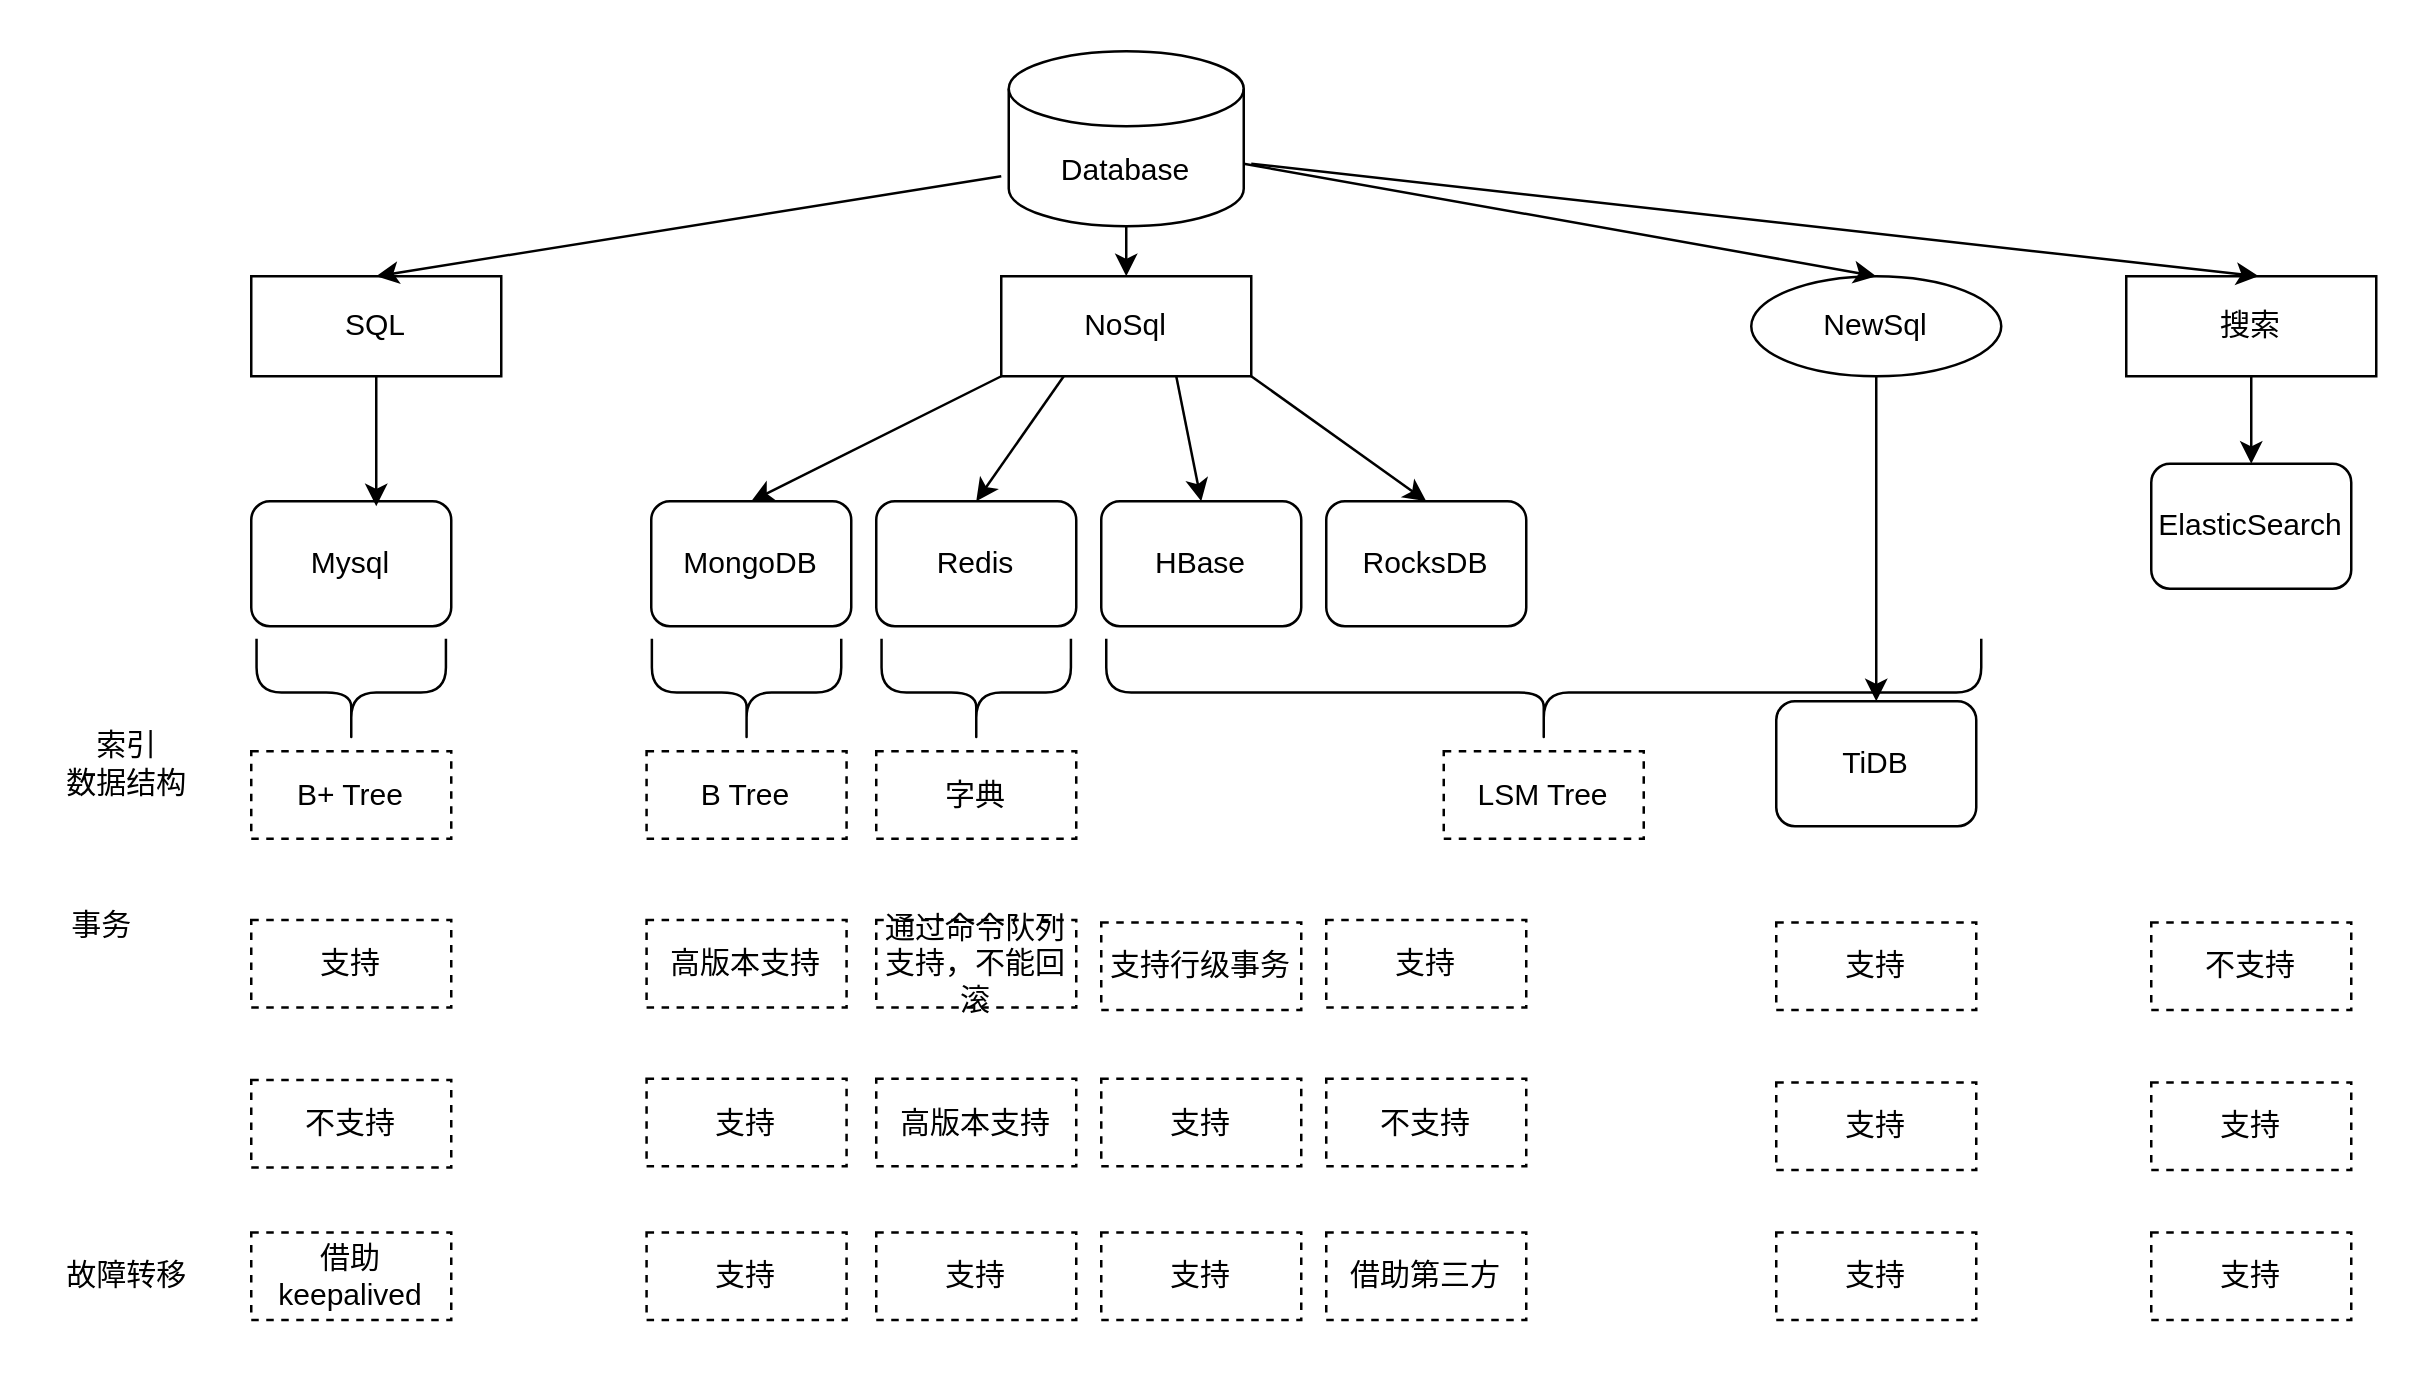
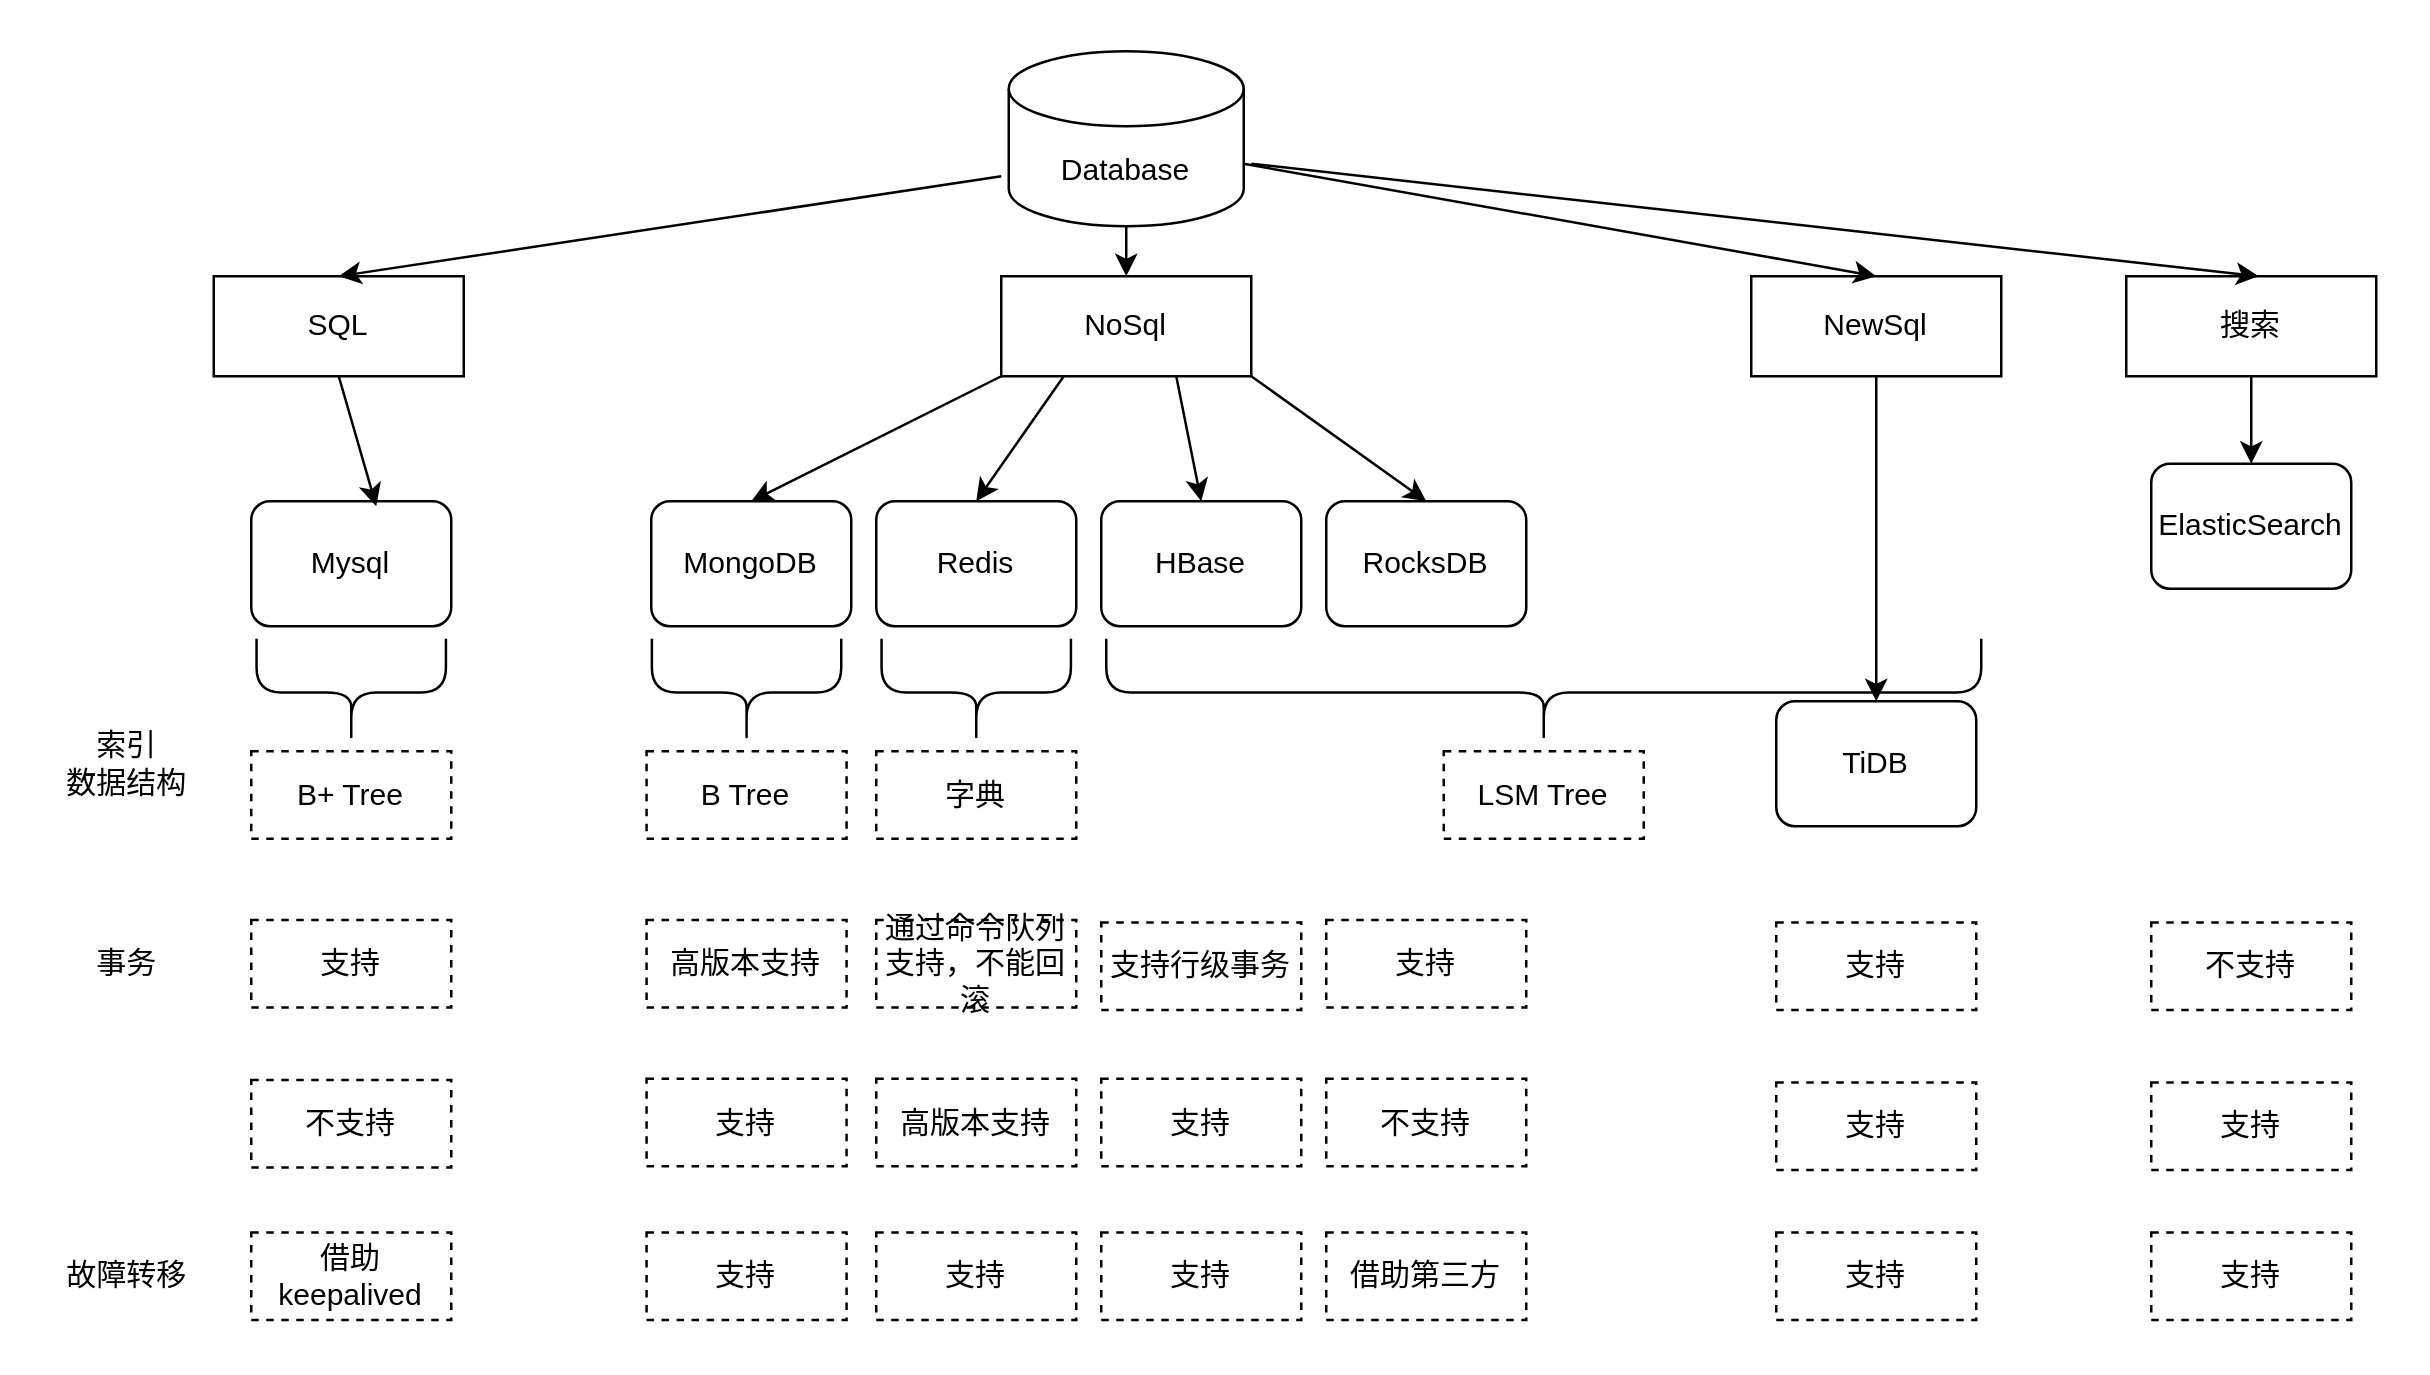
(376, 326) -> (339, 326)
(1876, 326) -> (1876, 326)
(101, 926) -> (126, 964)
